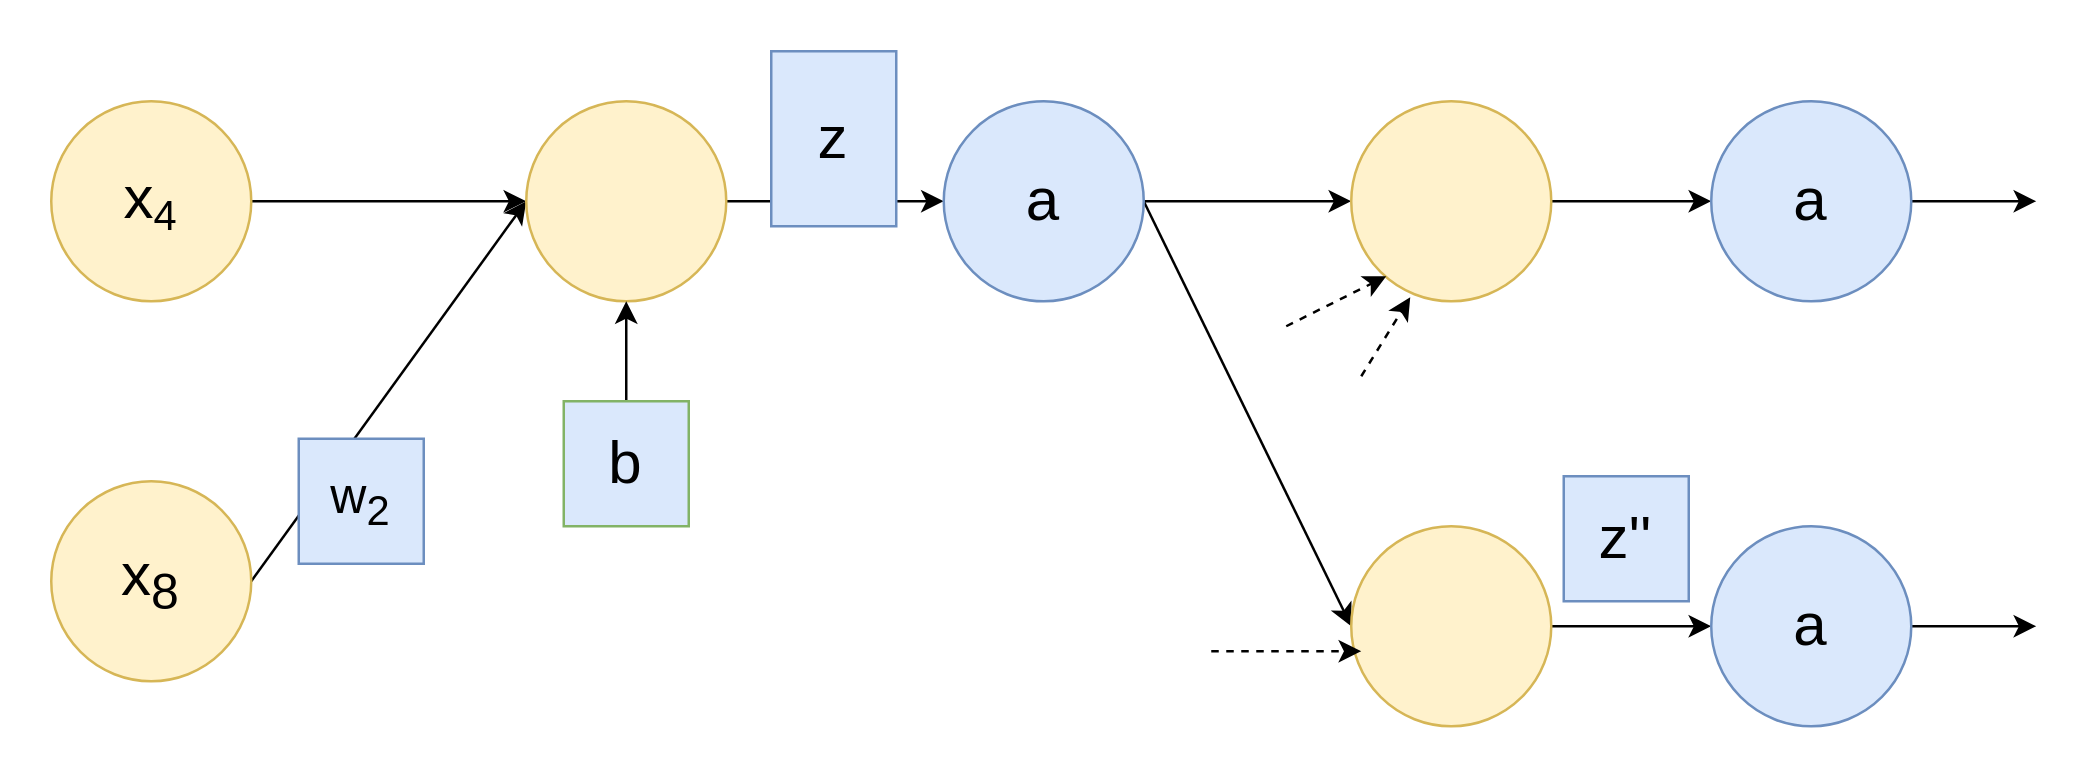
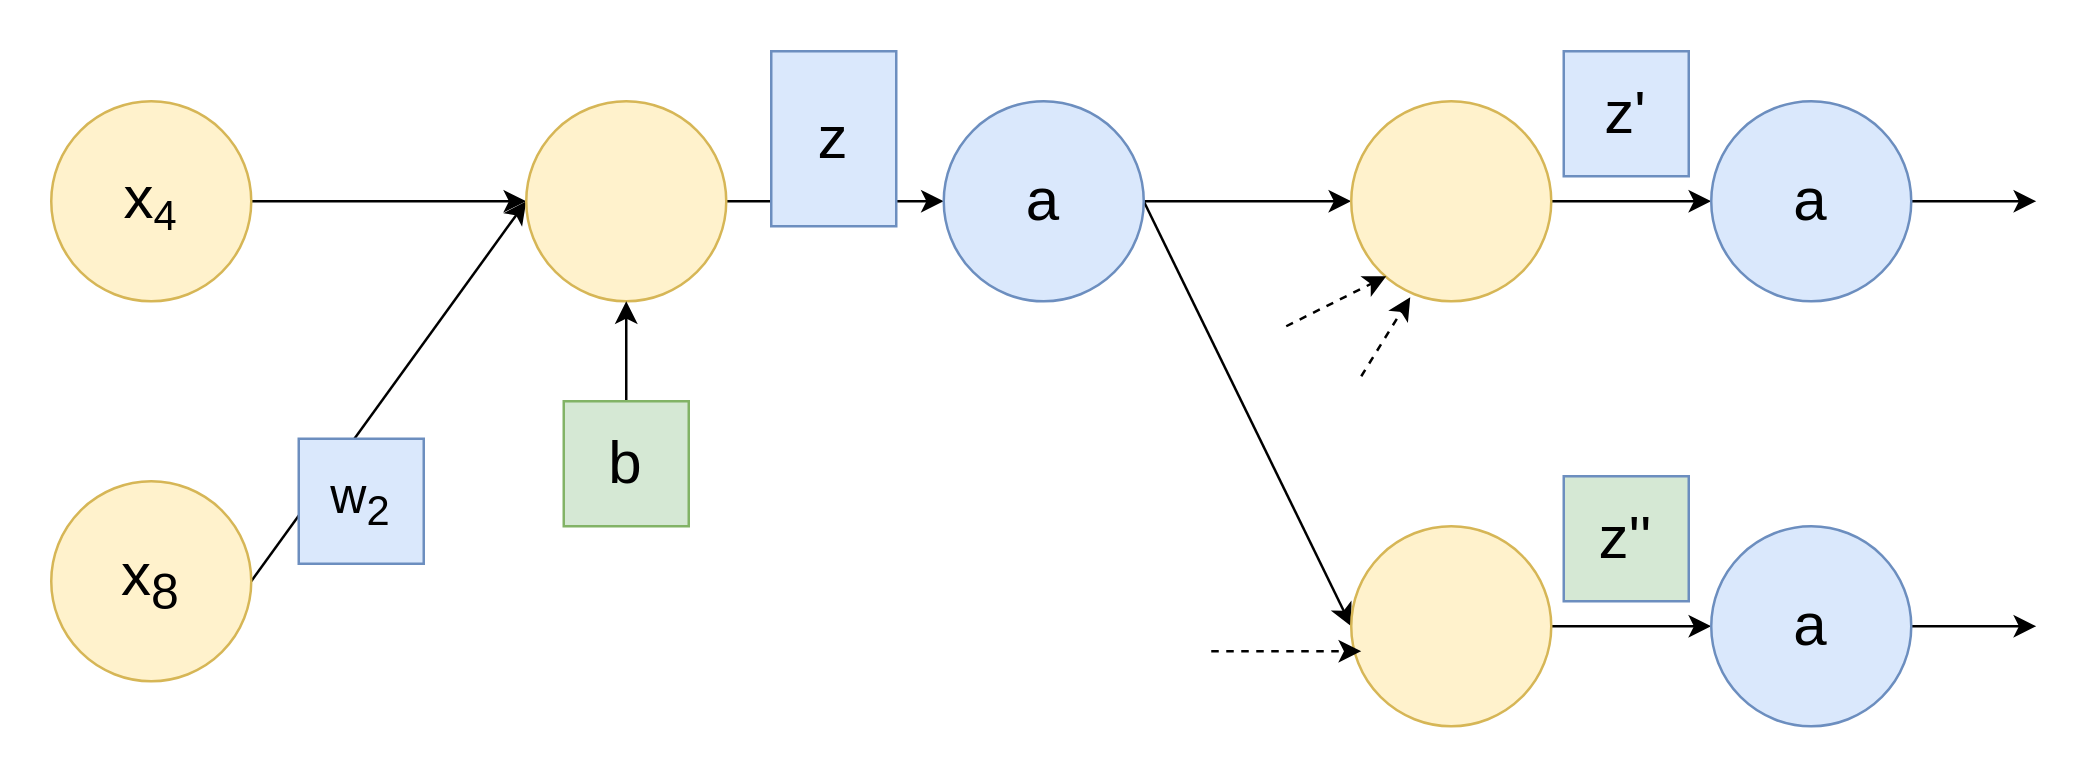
none -> (1626, 114)
(626, 464) -> (626, 464)
(1626, 539) -> (1626, 539)
